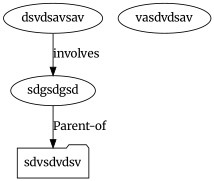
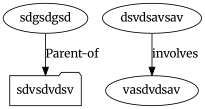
(53, 50) -> (152, 50)
